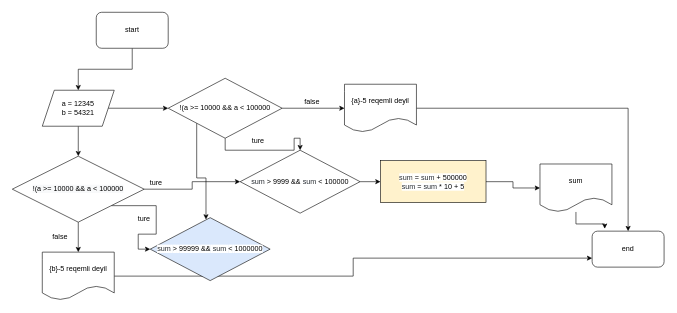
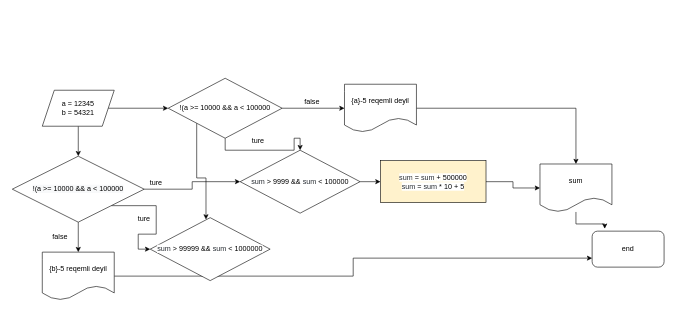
(132, 30) -> none
(78, 69) -> none
(627, 108) -> (576, 158)
(210, 249) -> (210, 249)
